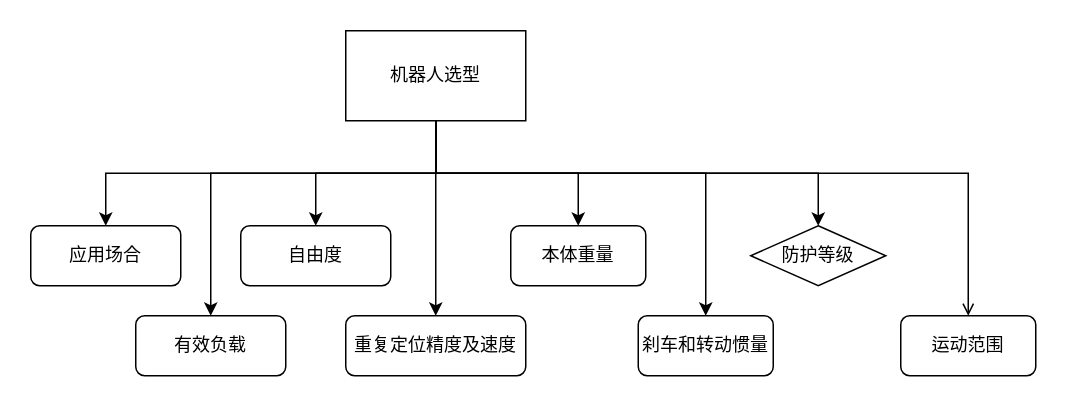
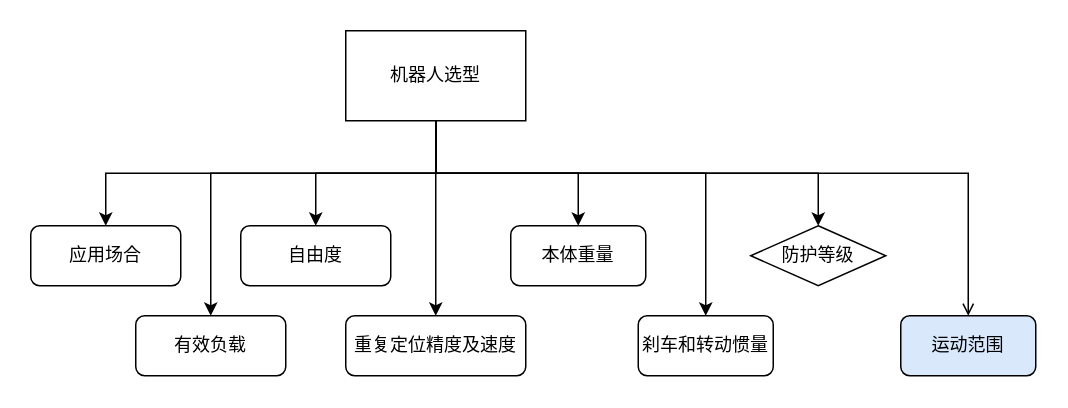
(968, 346) -> (968, 346)
